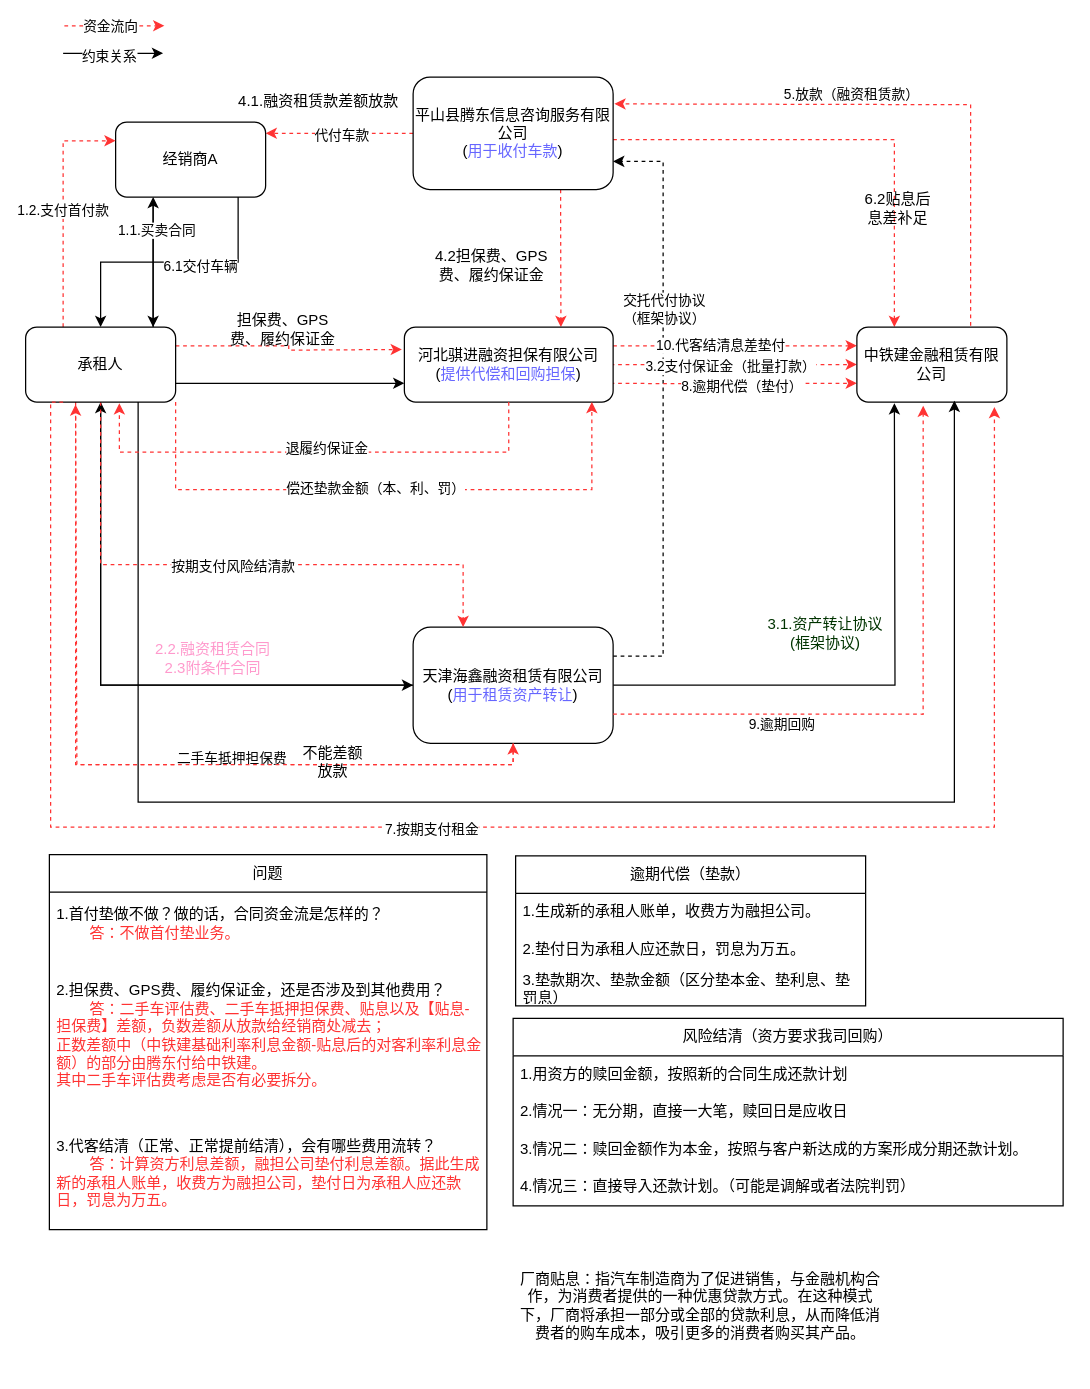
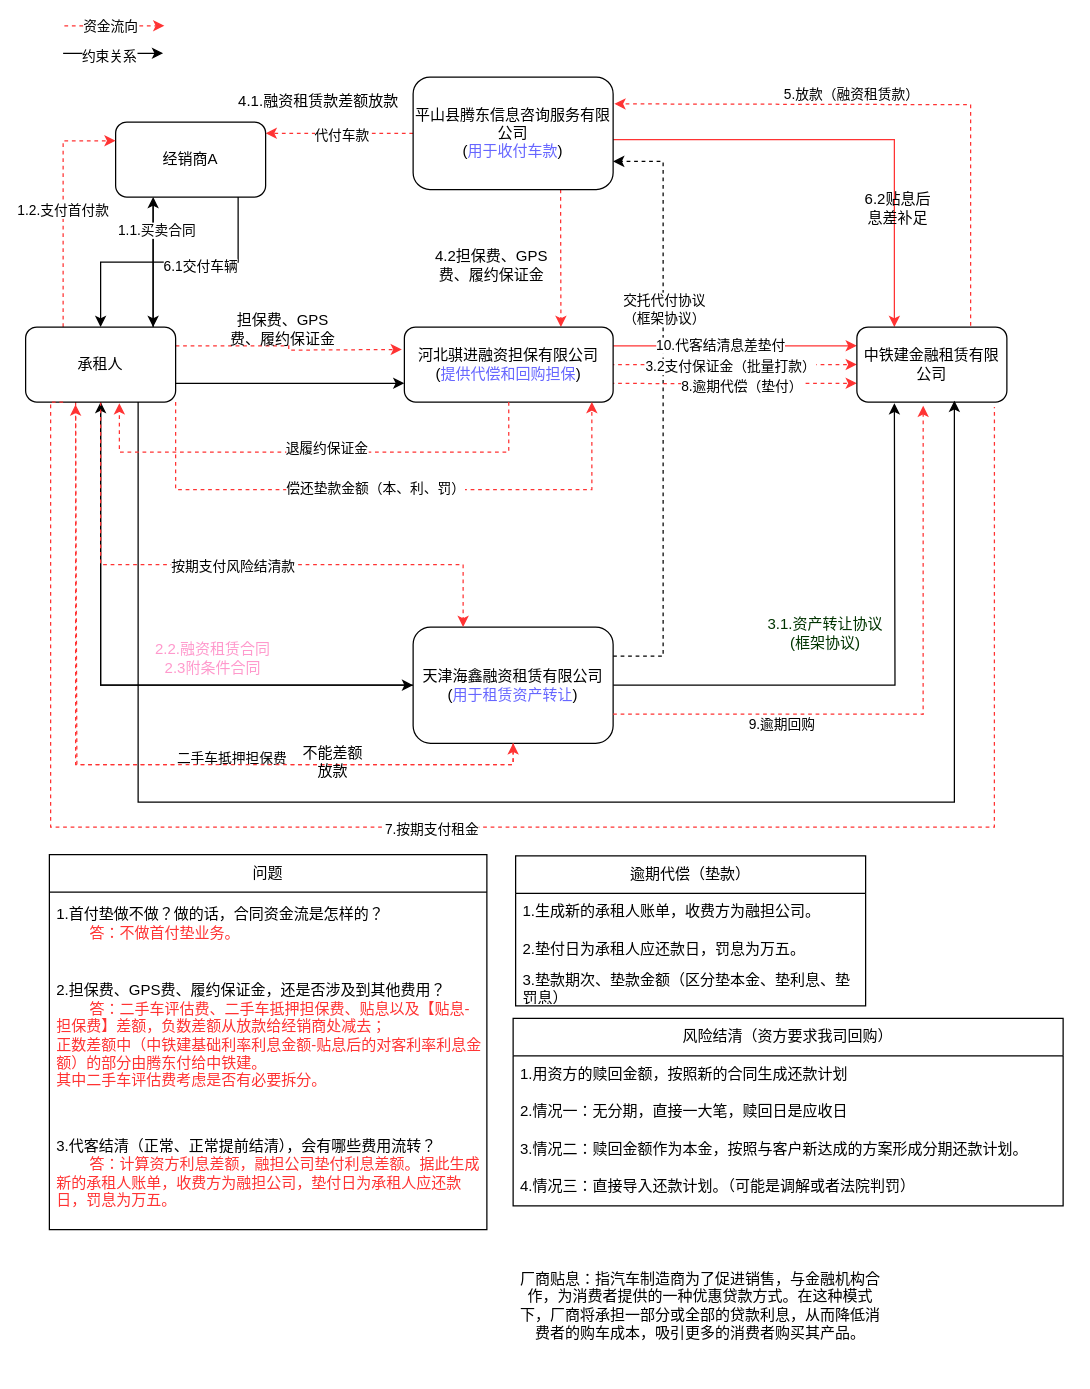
(843, 139) -> (843, 139)
(815, 346) -> (815, 346)
(994, 417) -> (994, 413)
